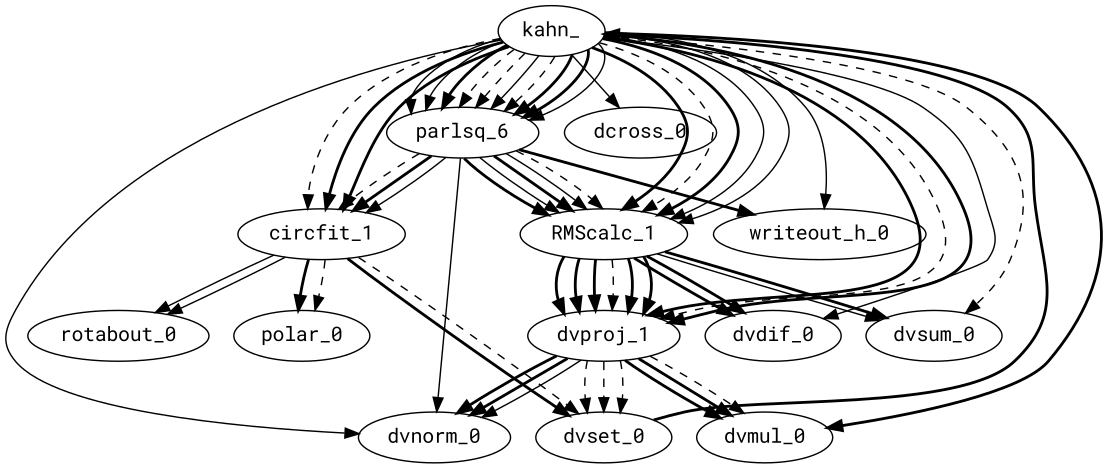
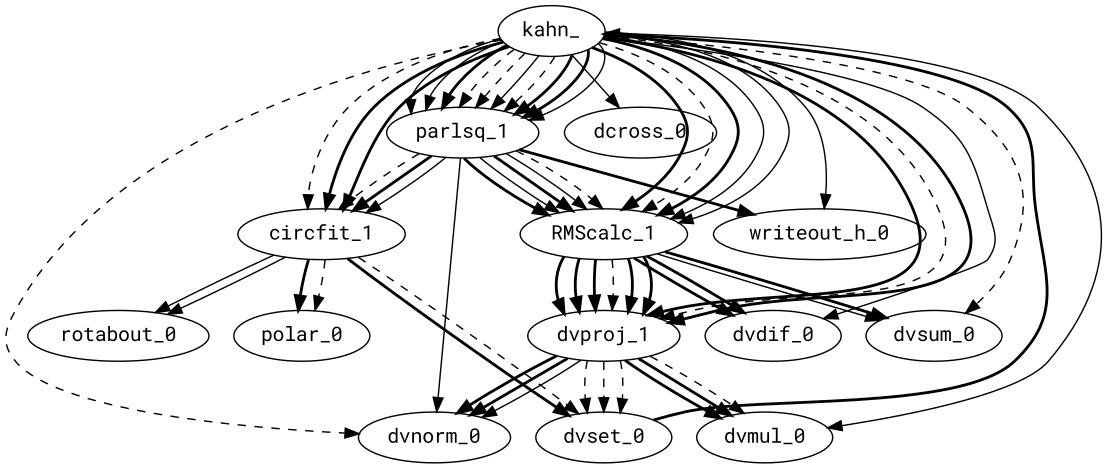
(1059, 130) -> (1059, 130)
(463, 133) -> (463, 133)
(68, 240) -> (68, 240)
